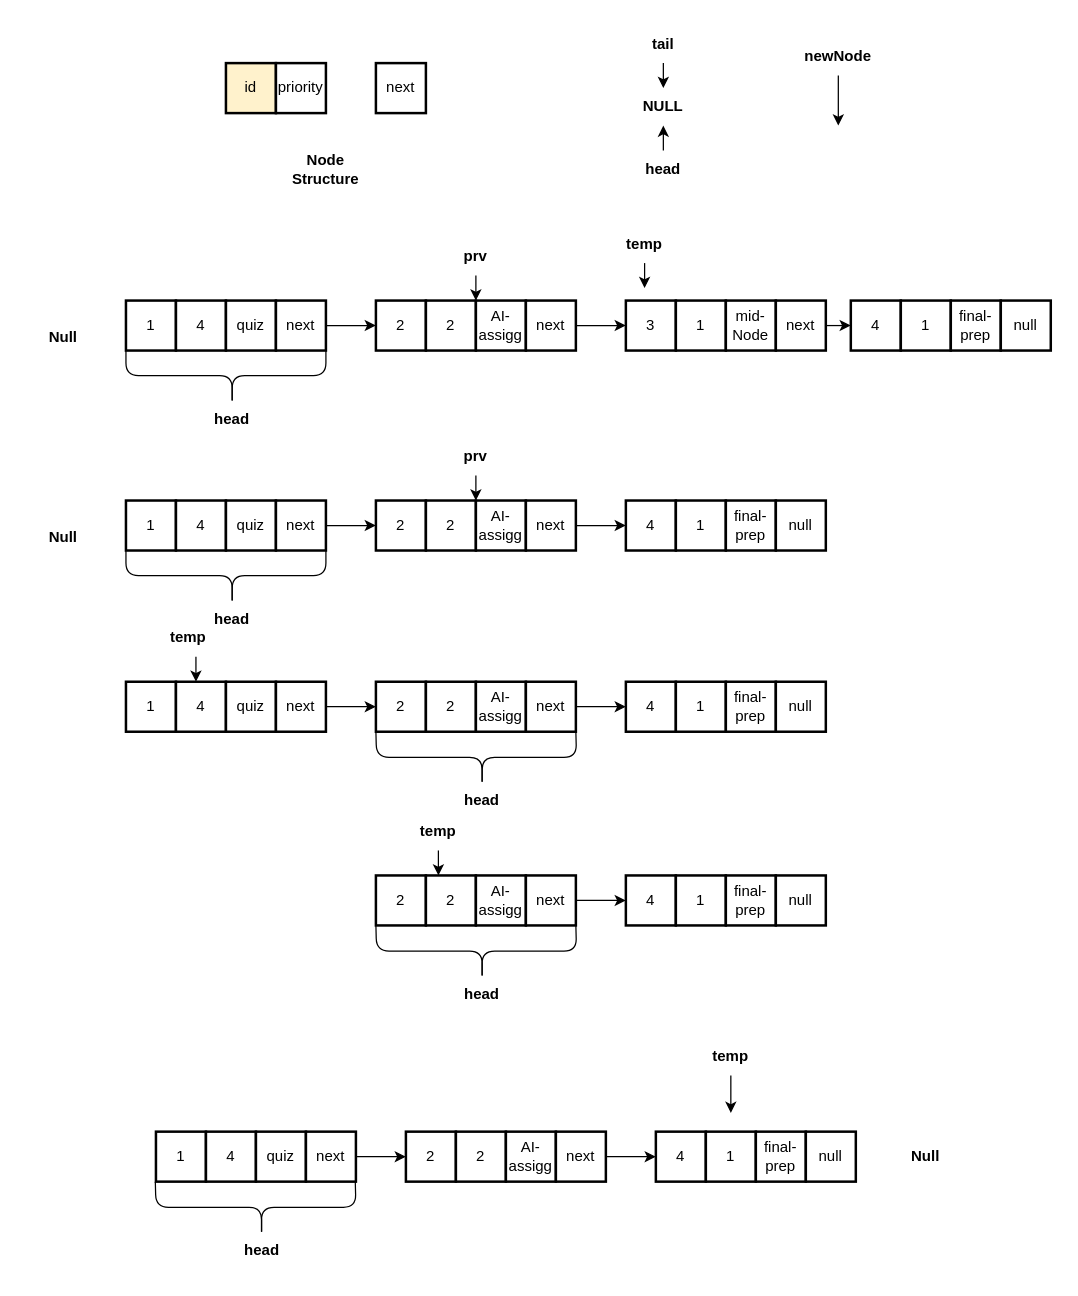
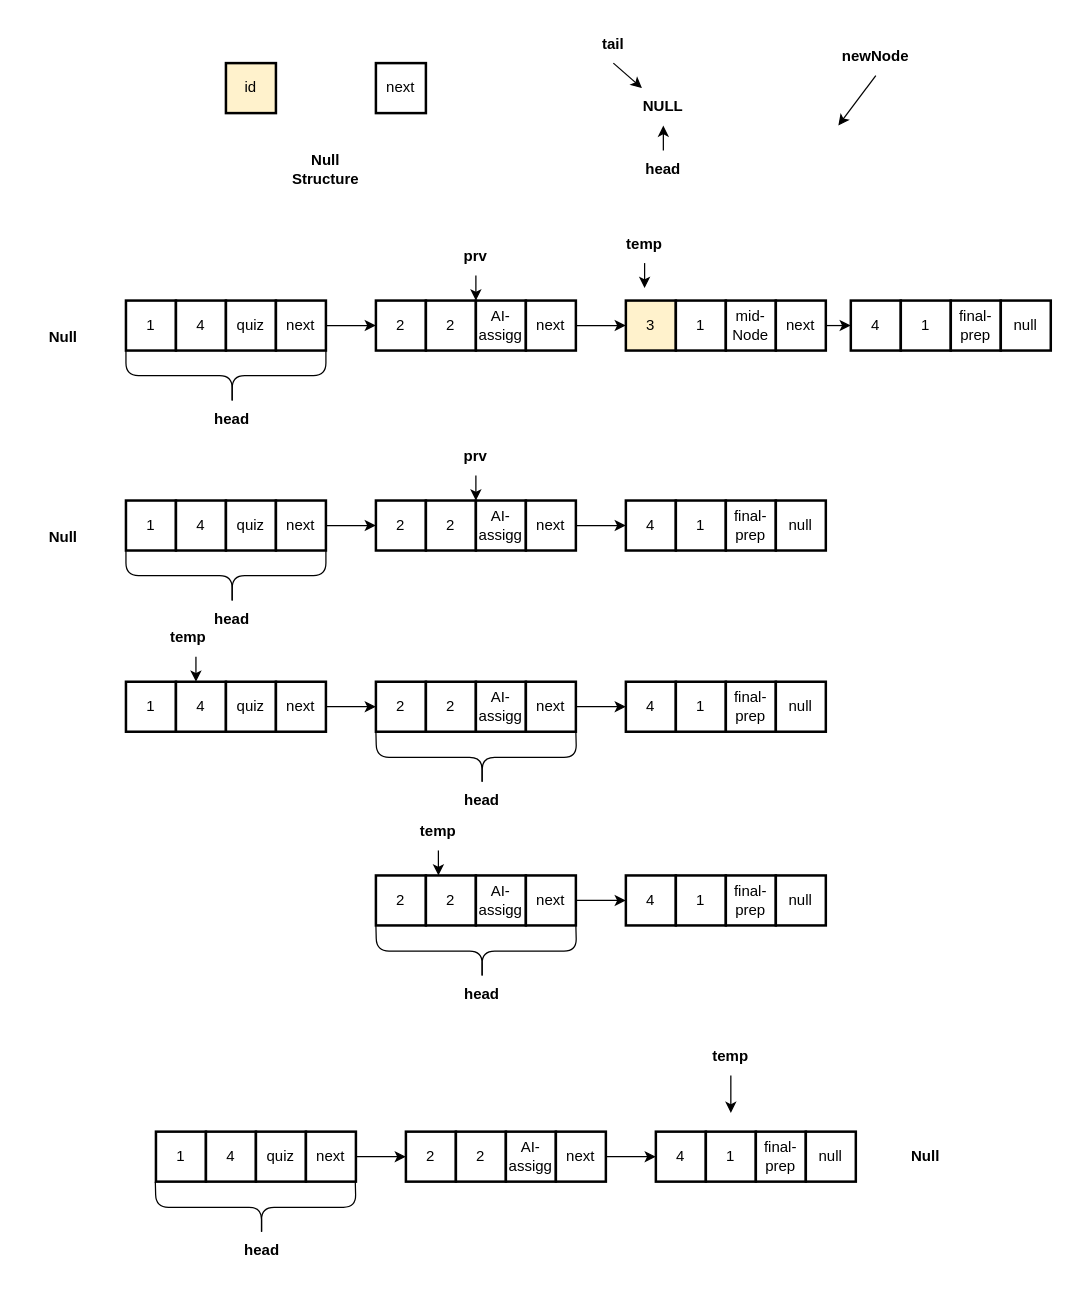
(663, 44) -> (613, 44)
(838, 57) -> (876, 57)
(301, 88) -> none
(326, 169) -> (326, 169)
(651, 326) -> (651, 326)
